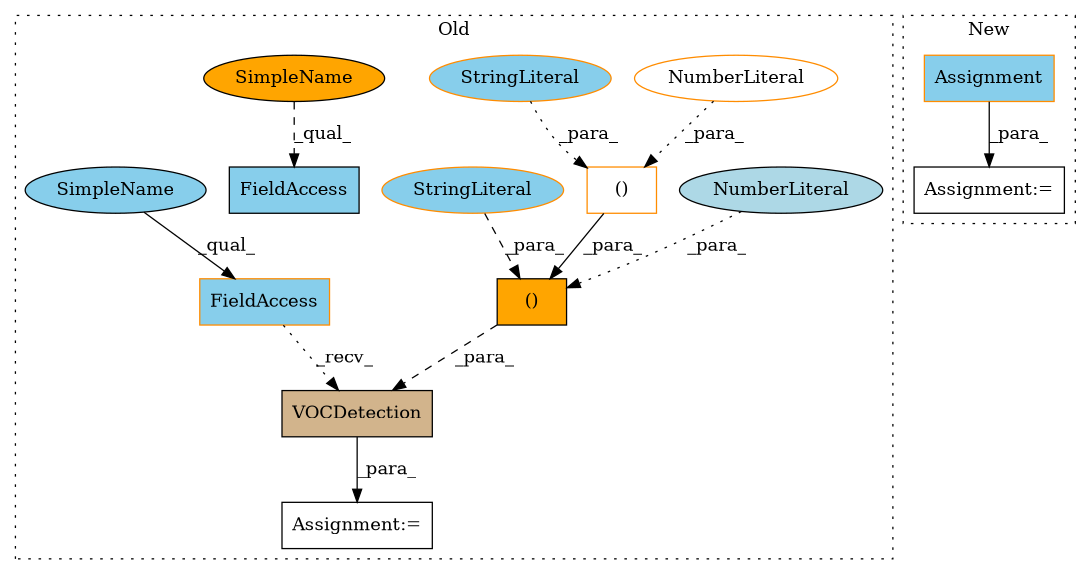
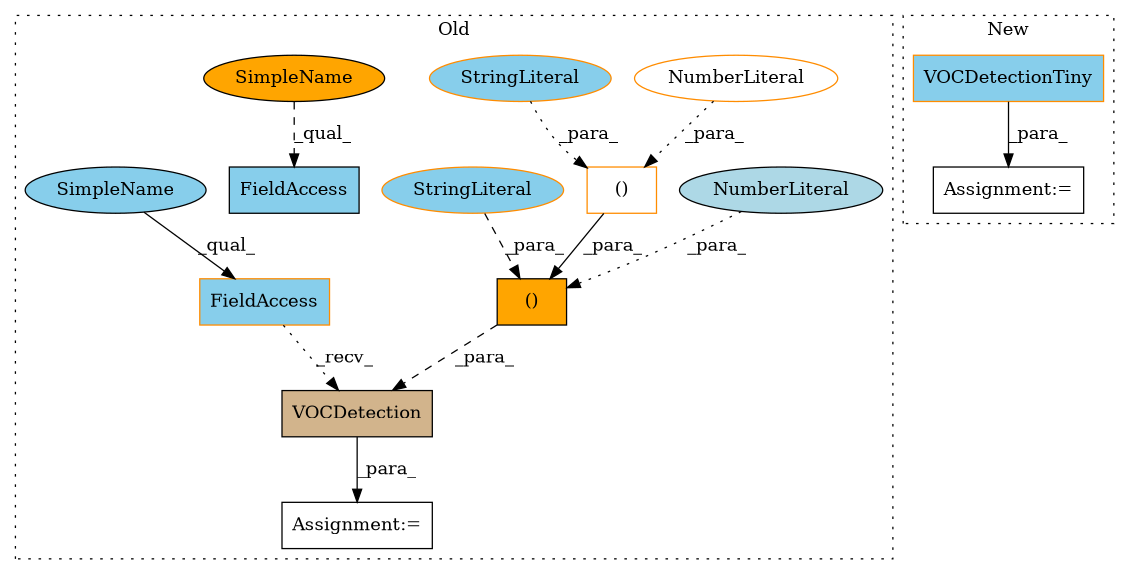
(989, 78) -> (1009, 78)
